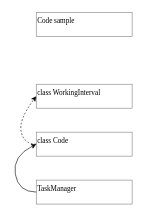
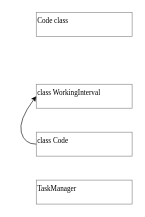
(58, 21) -> (56, 21)
(30, 143) -> (30, 143)
(15, 172) -> none
